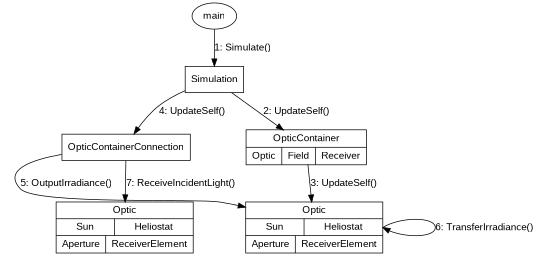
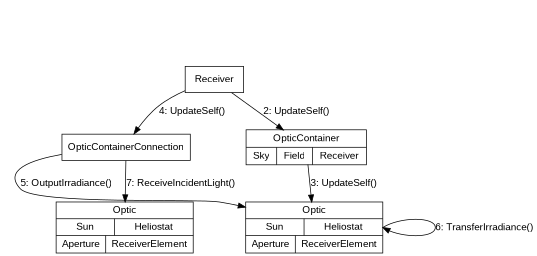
(214, 16) -> none
(214, 79) -> (214, 79)
(264, 156) -> (261, 156)
